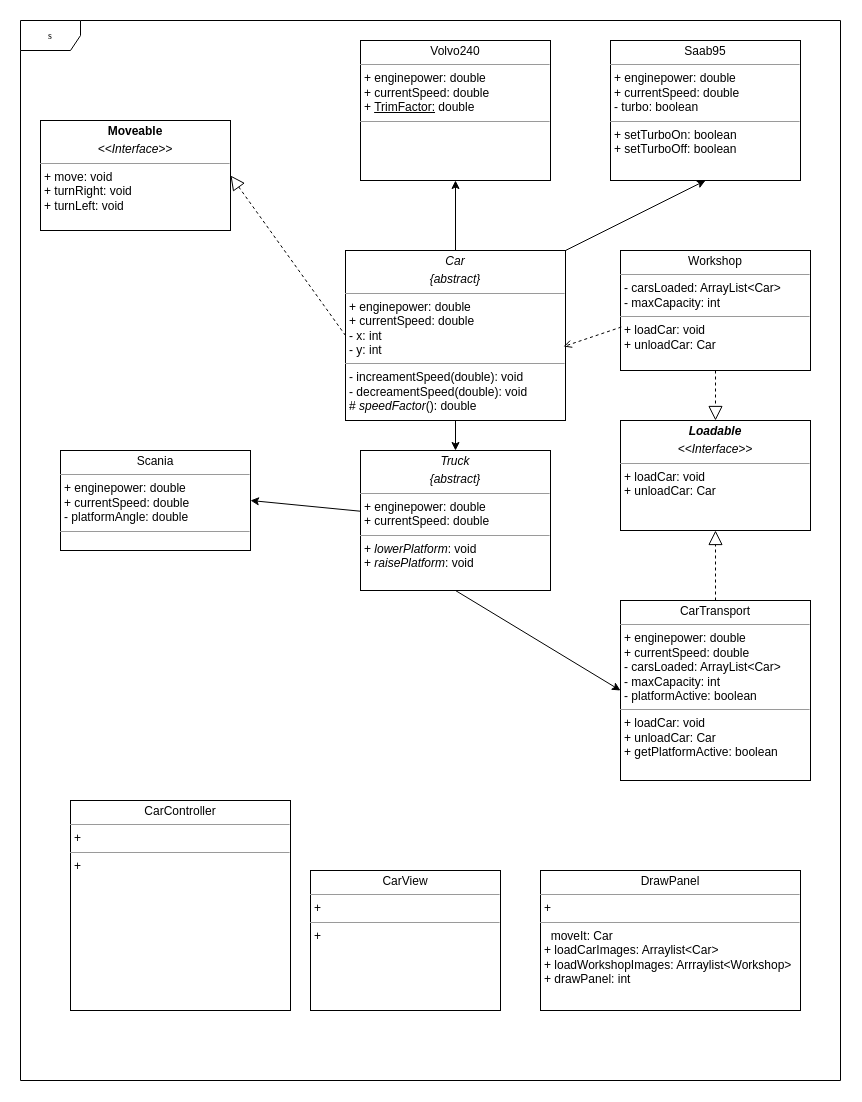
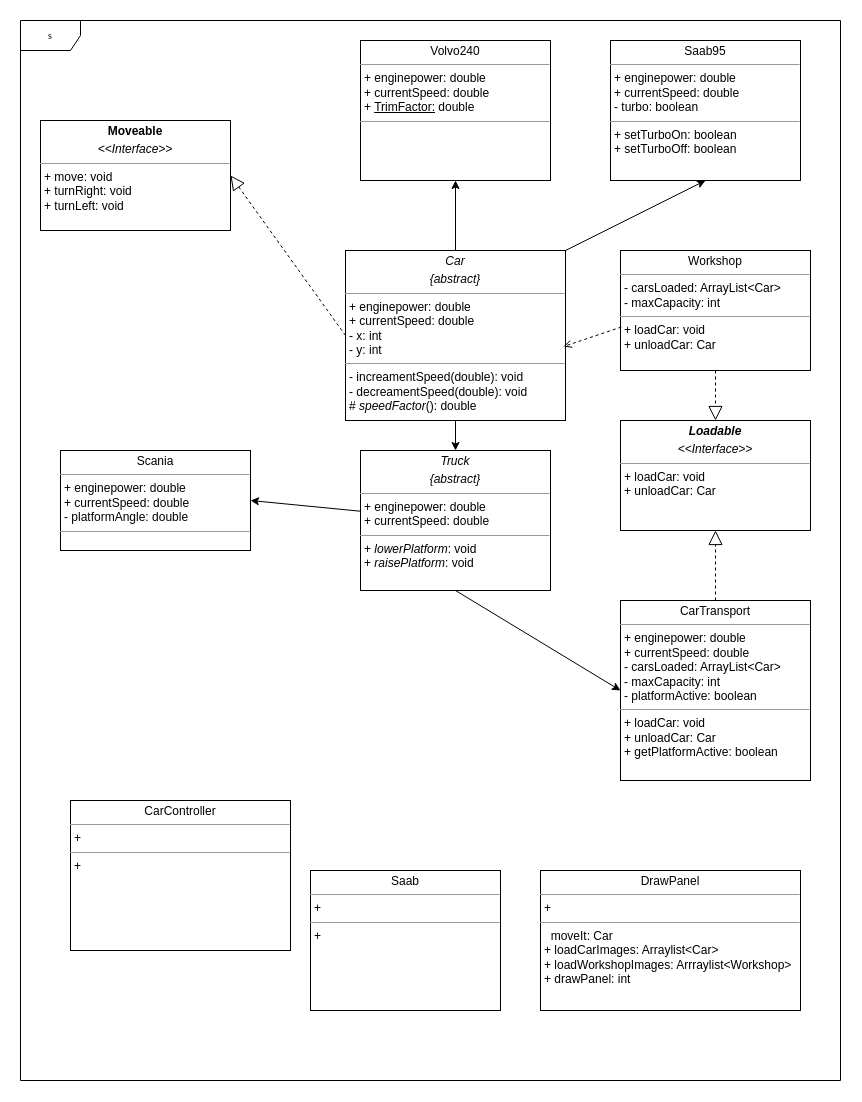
(332, 892) -> (324, 892)
(181, 906) -> (181, 876)
